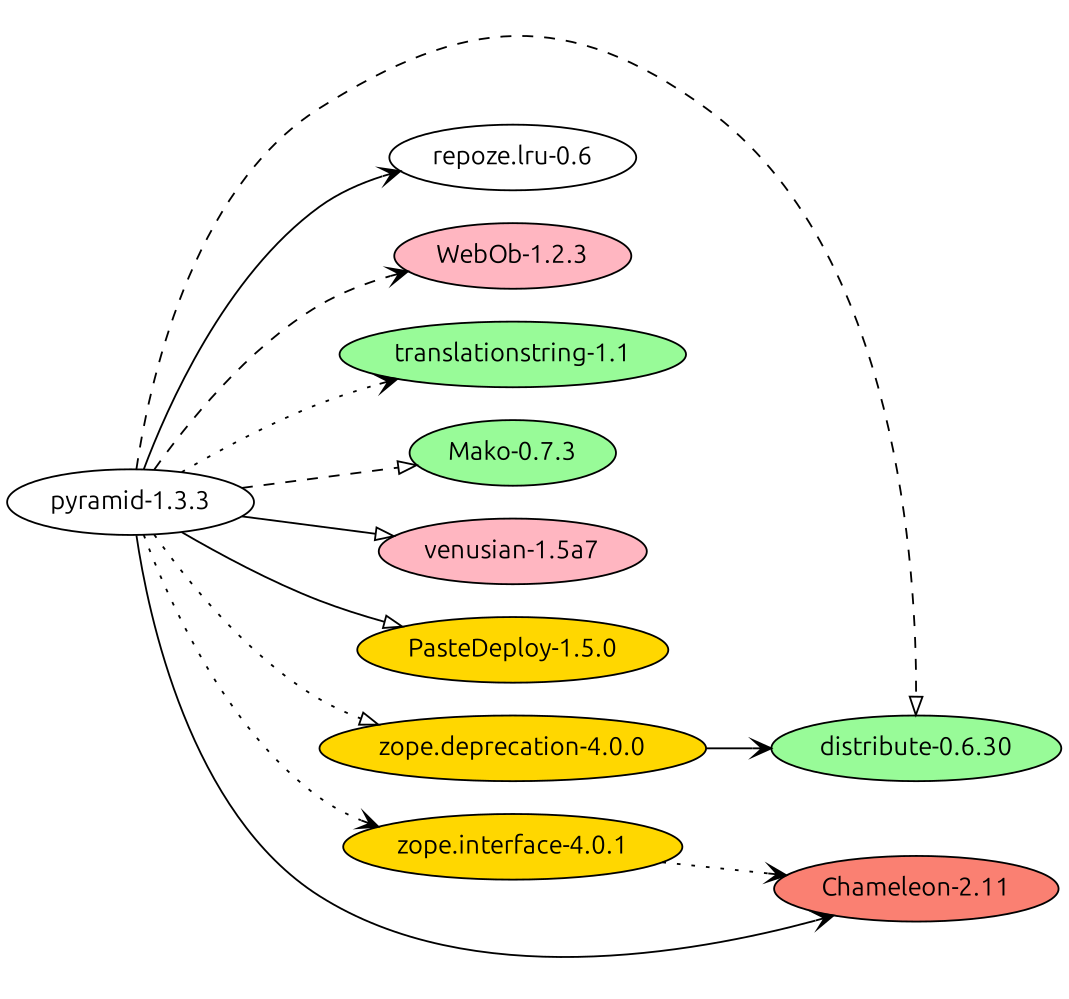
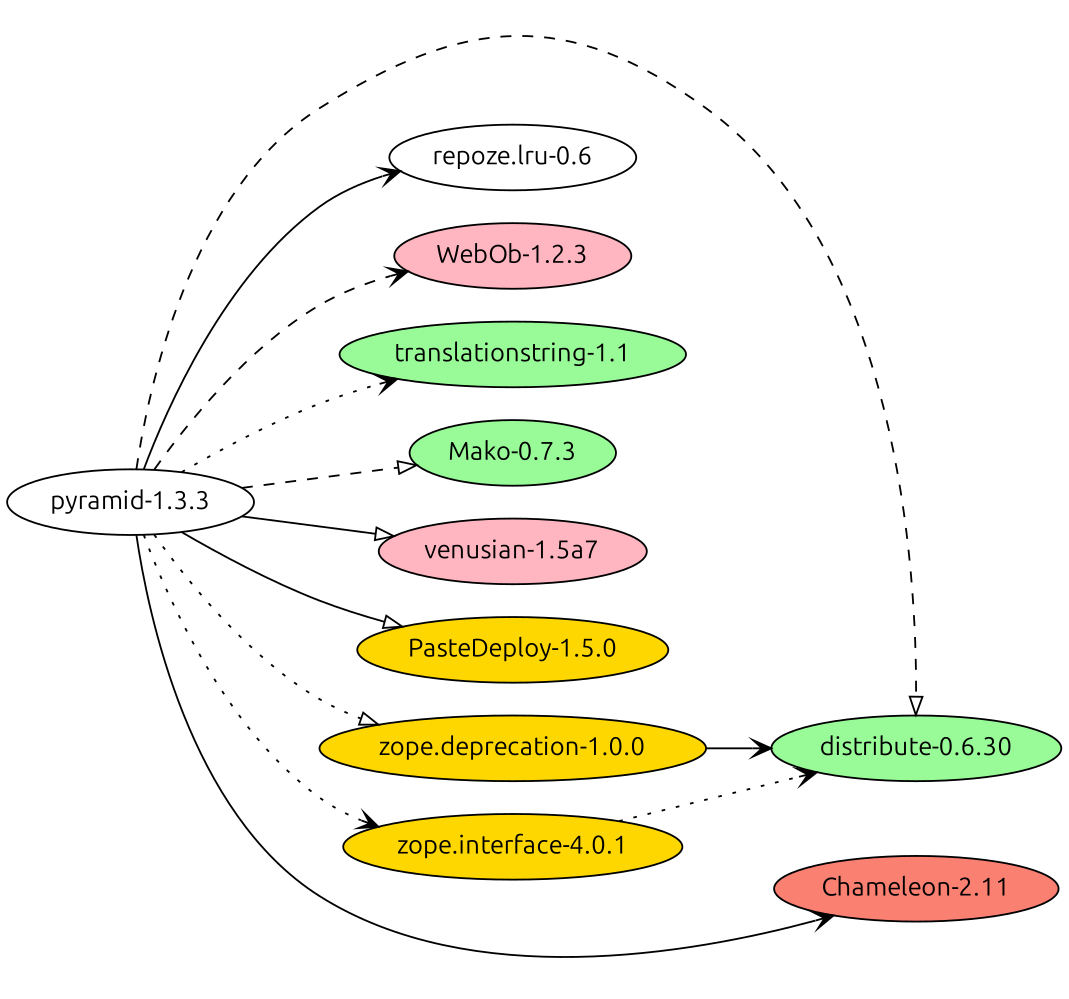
(513, 748) -> (513, 748)
(715, 868) -> (709, 799)
